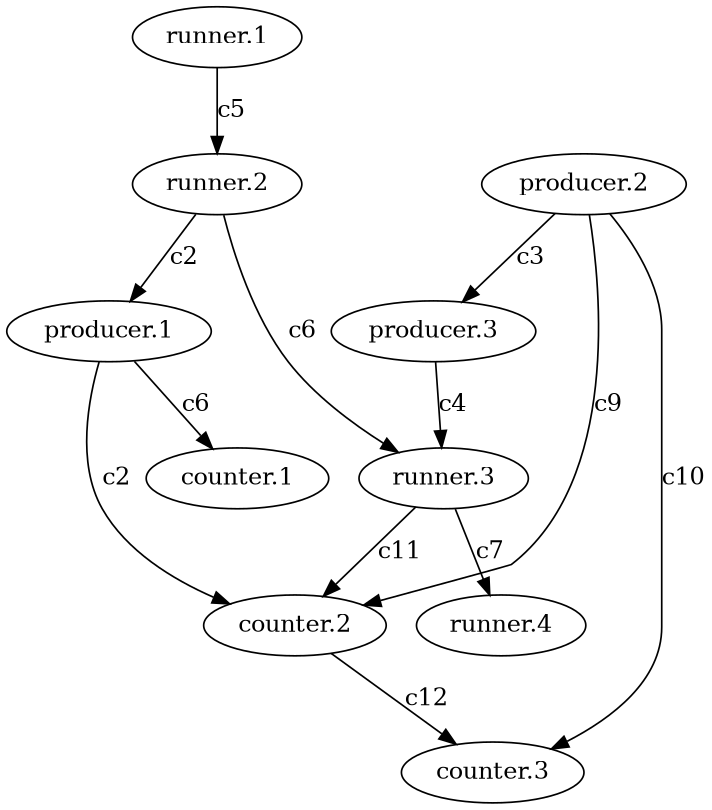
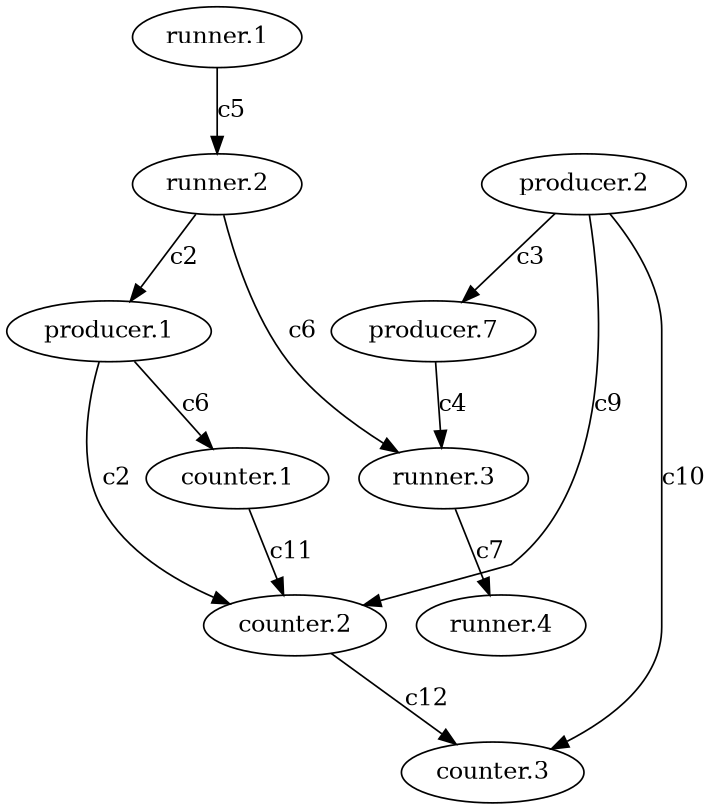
(434, 331) -> (434, 331)
(376, 546) -> (263, 544)
